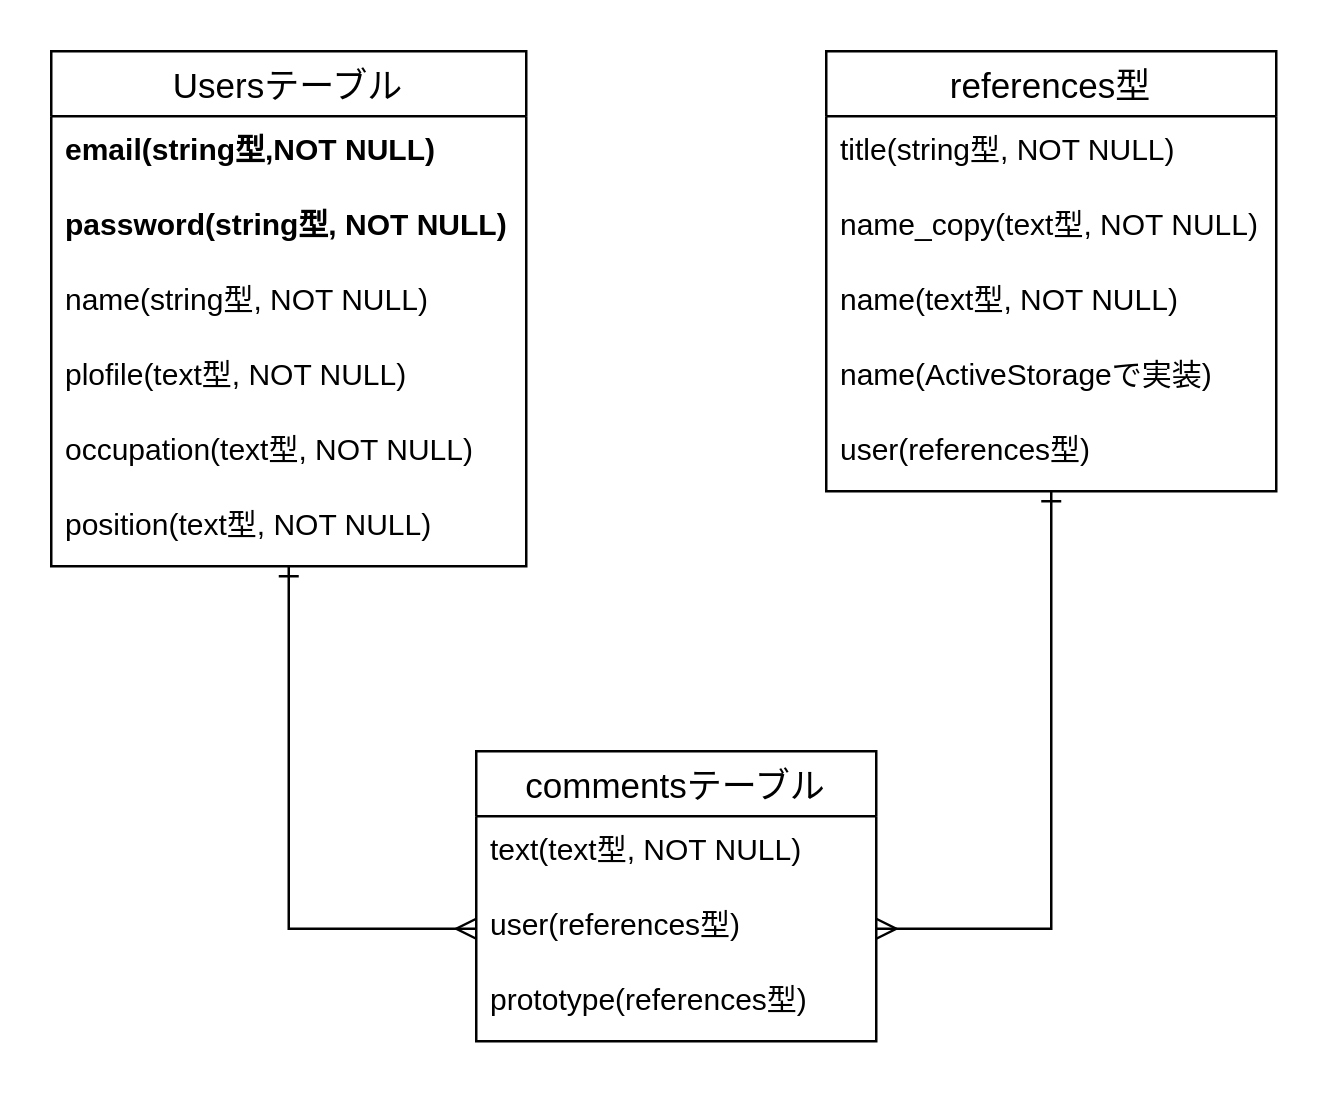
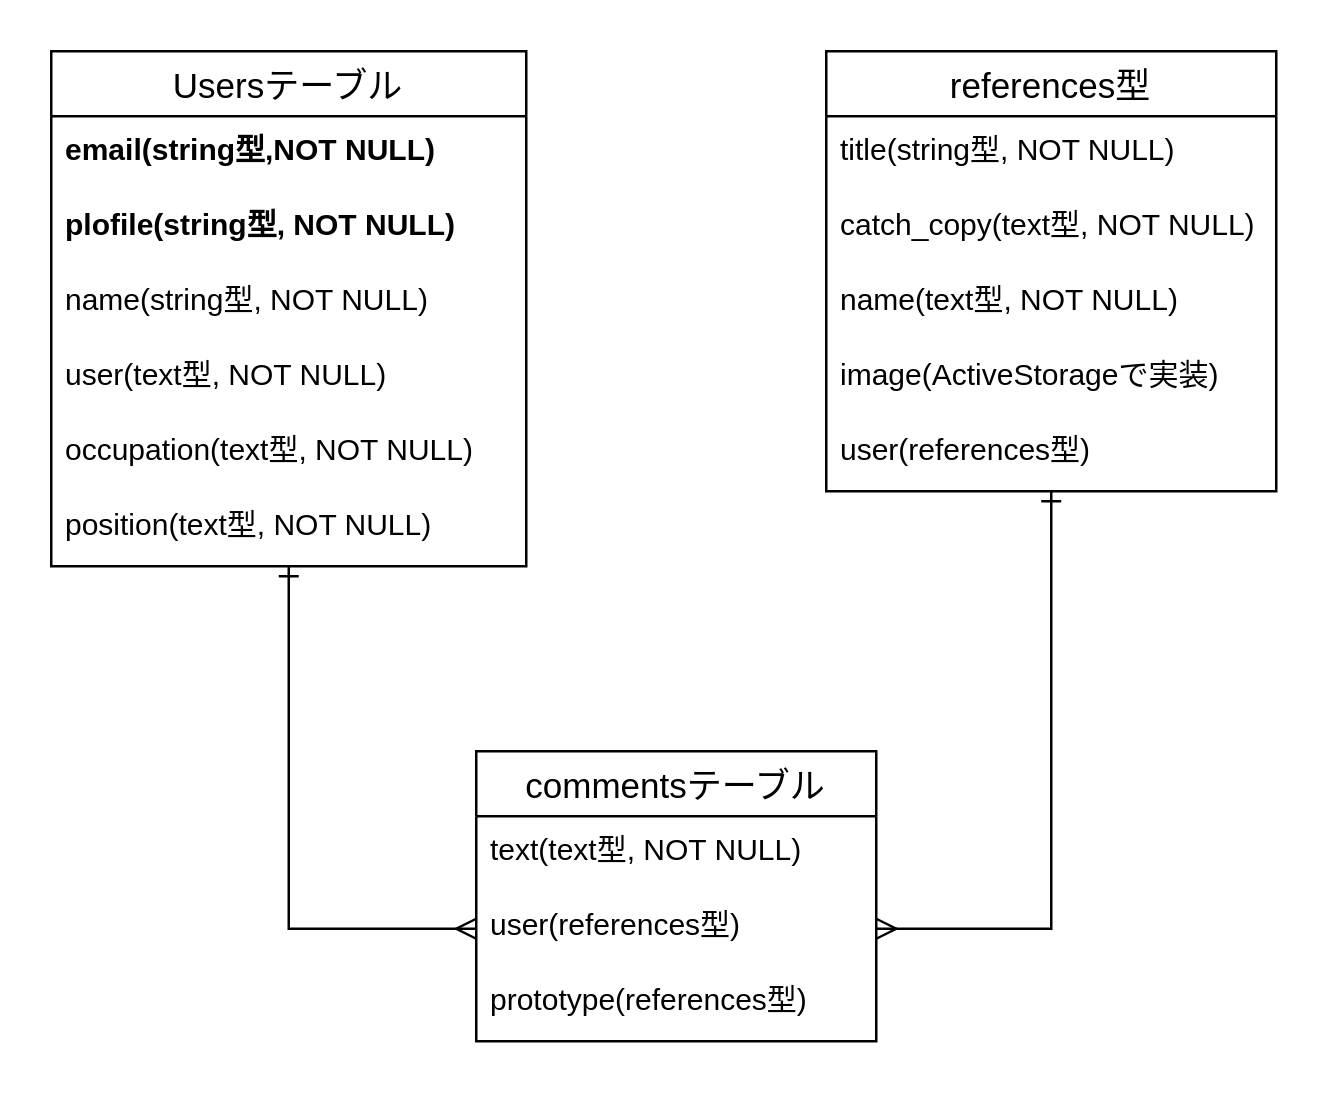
(283, 225) -> (263, 225)
(1053, 225) -> (1062, 225)
(250, 375) -> (236, 375)
(1041, 375) -> (1045, 375)
